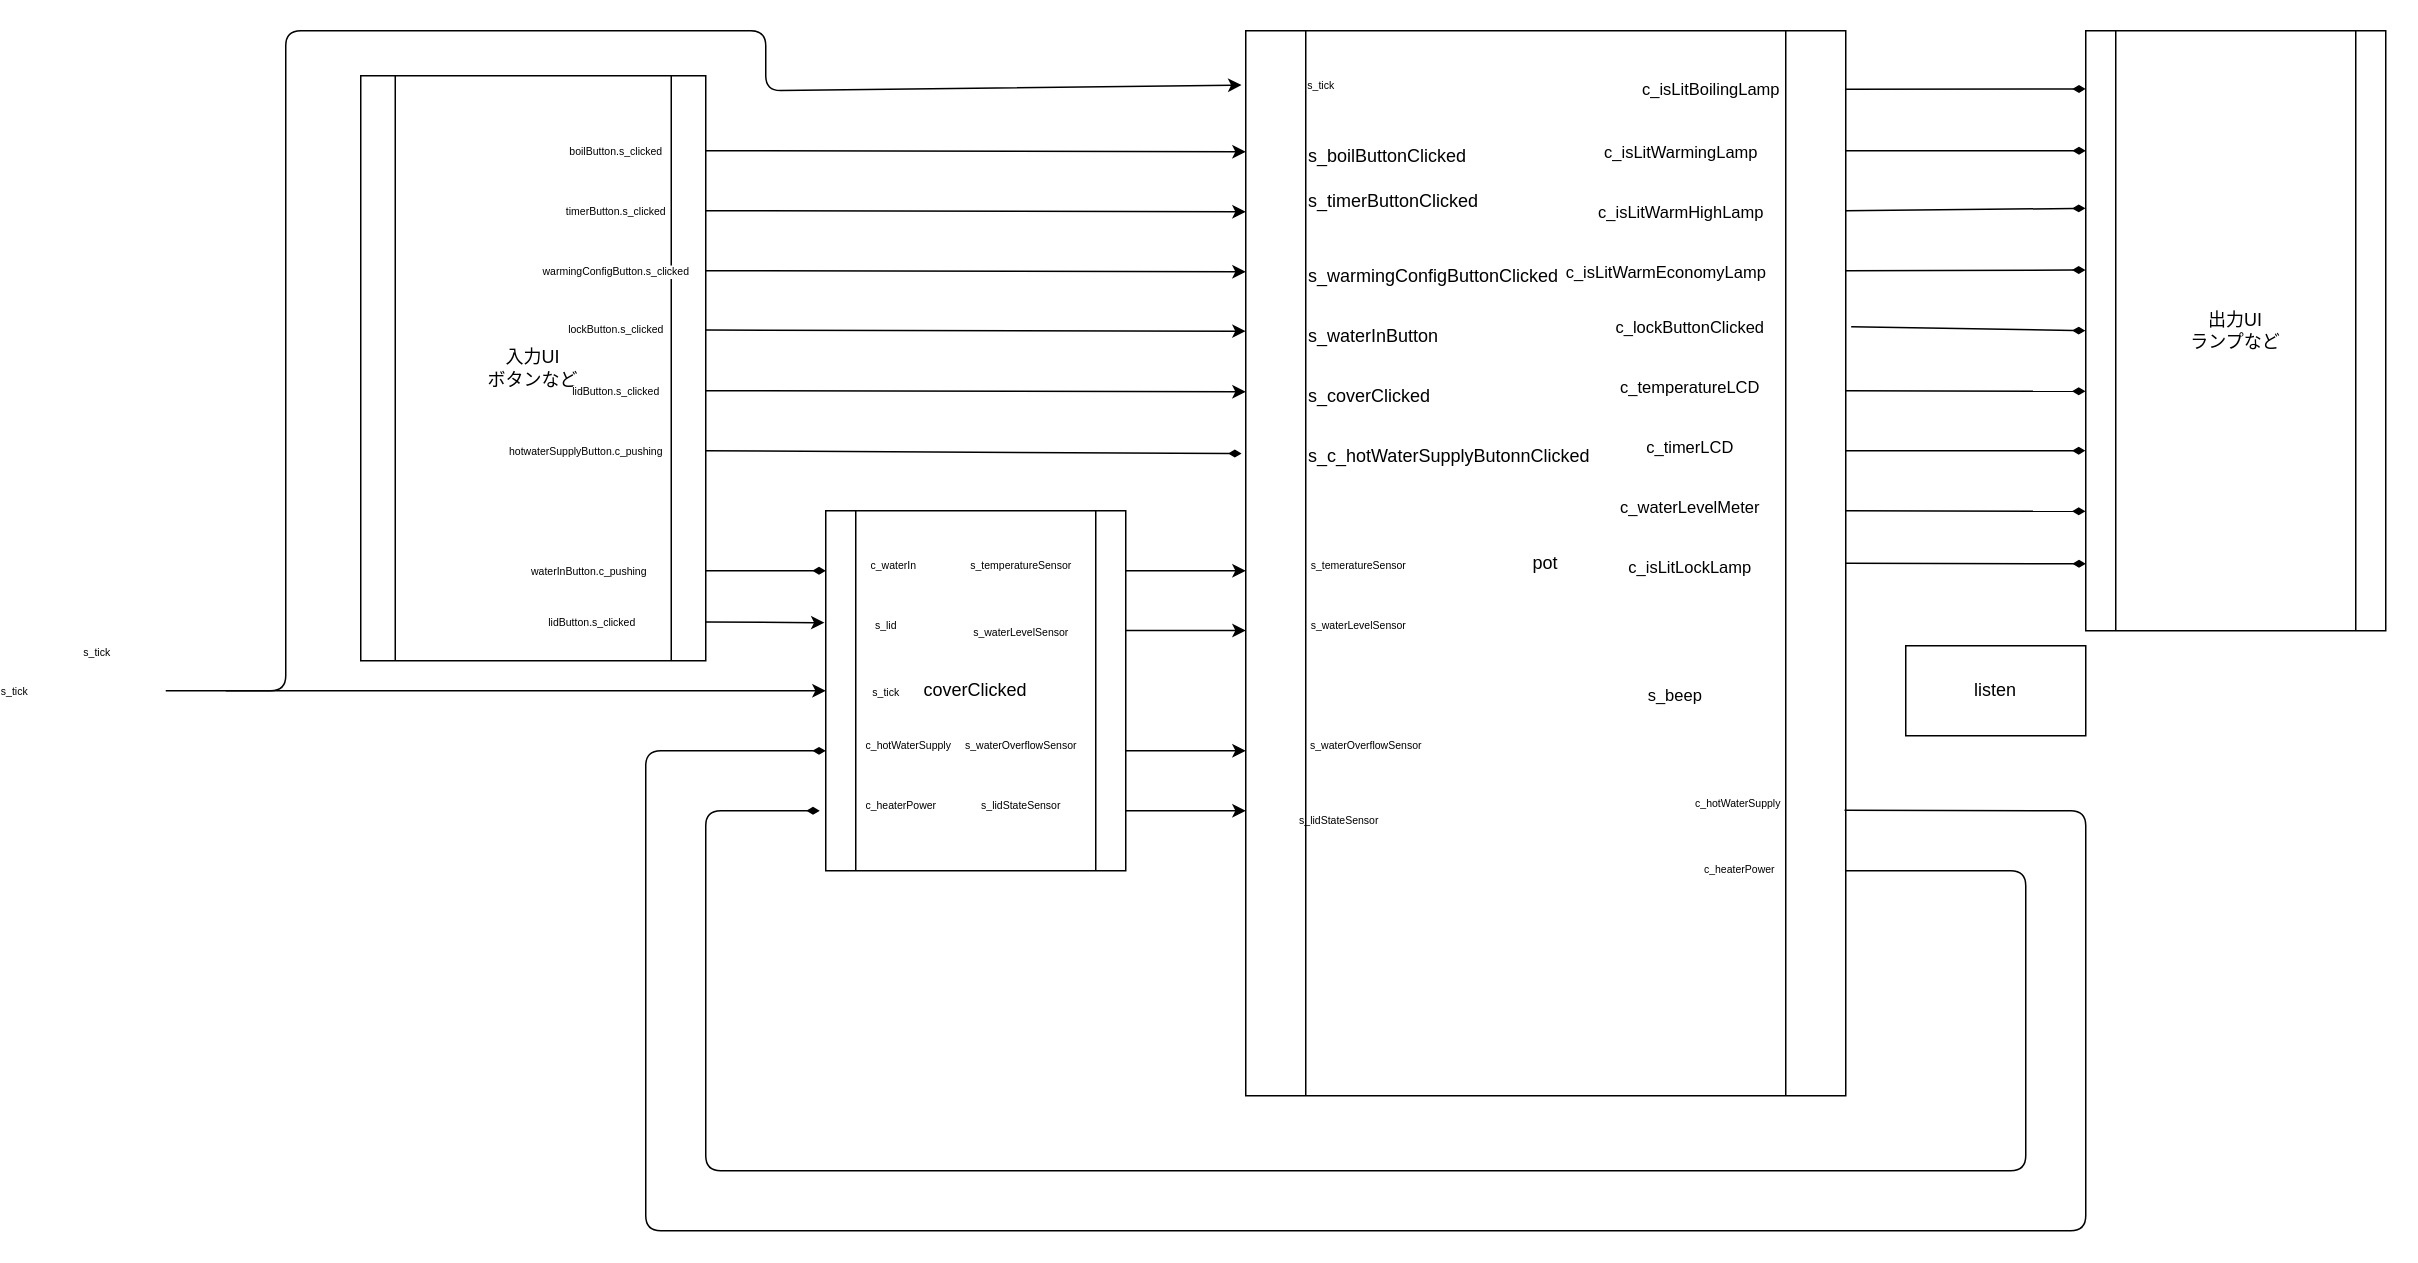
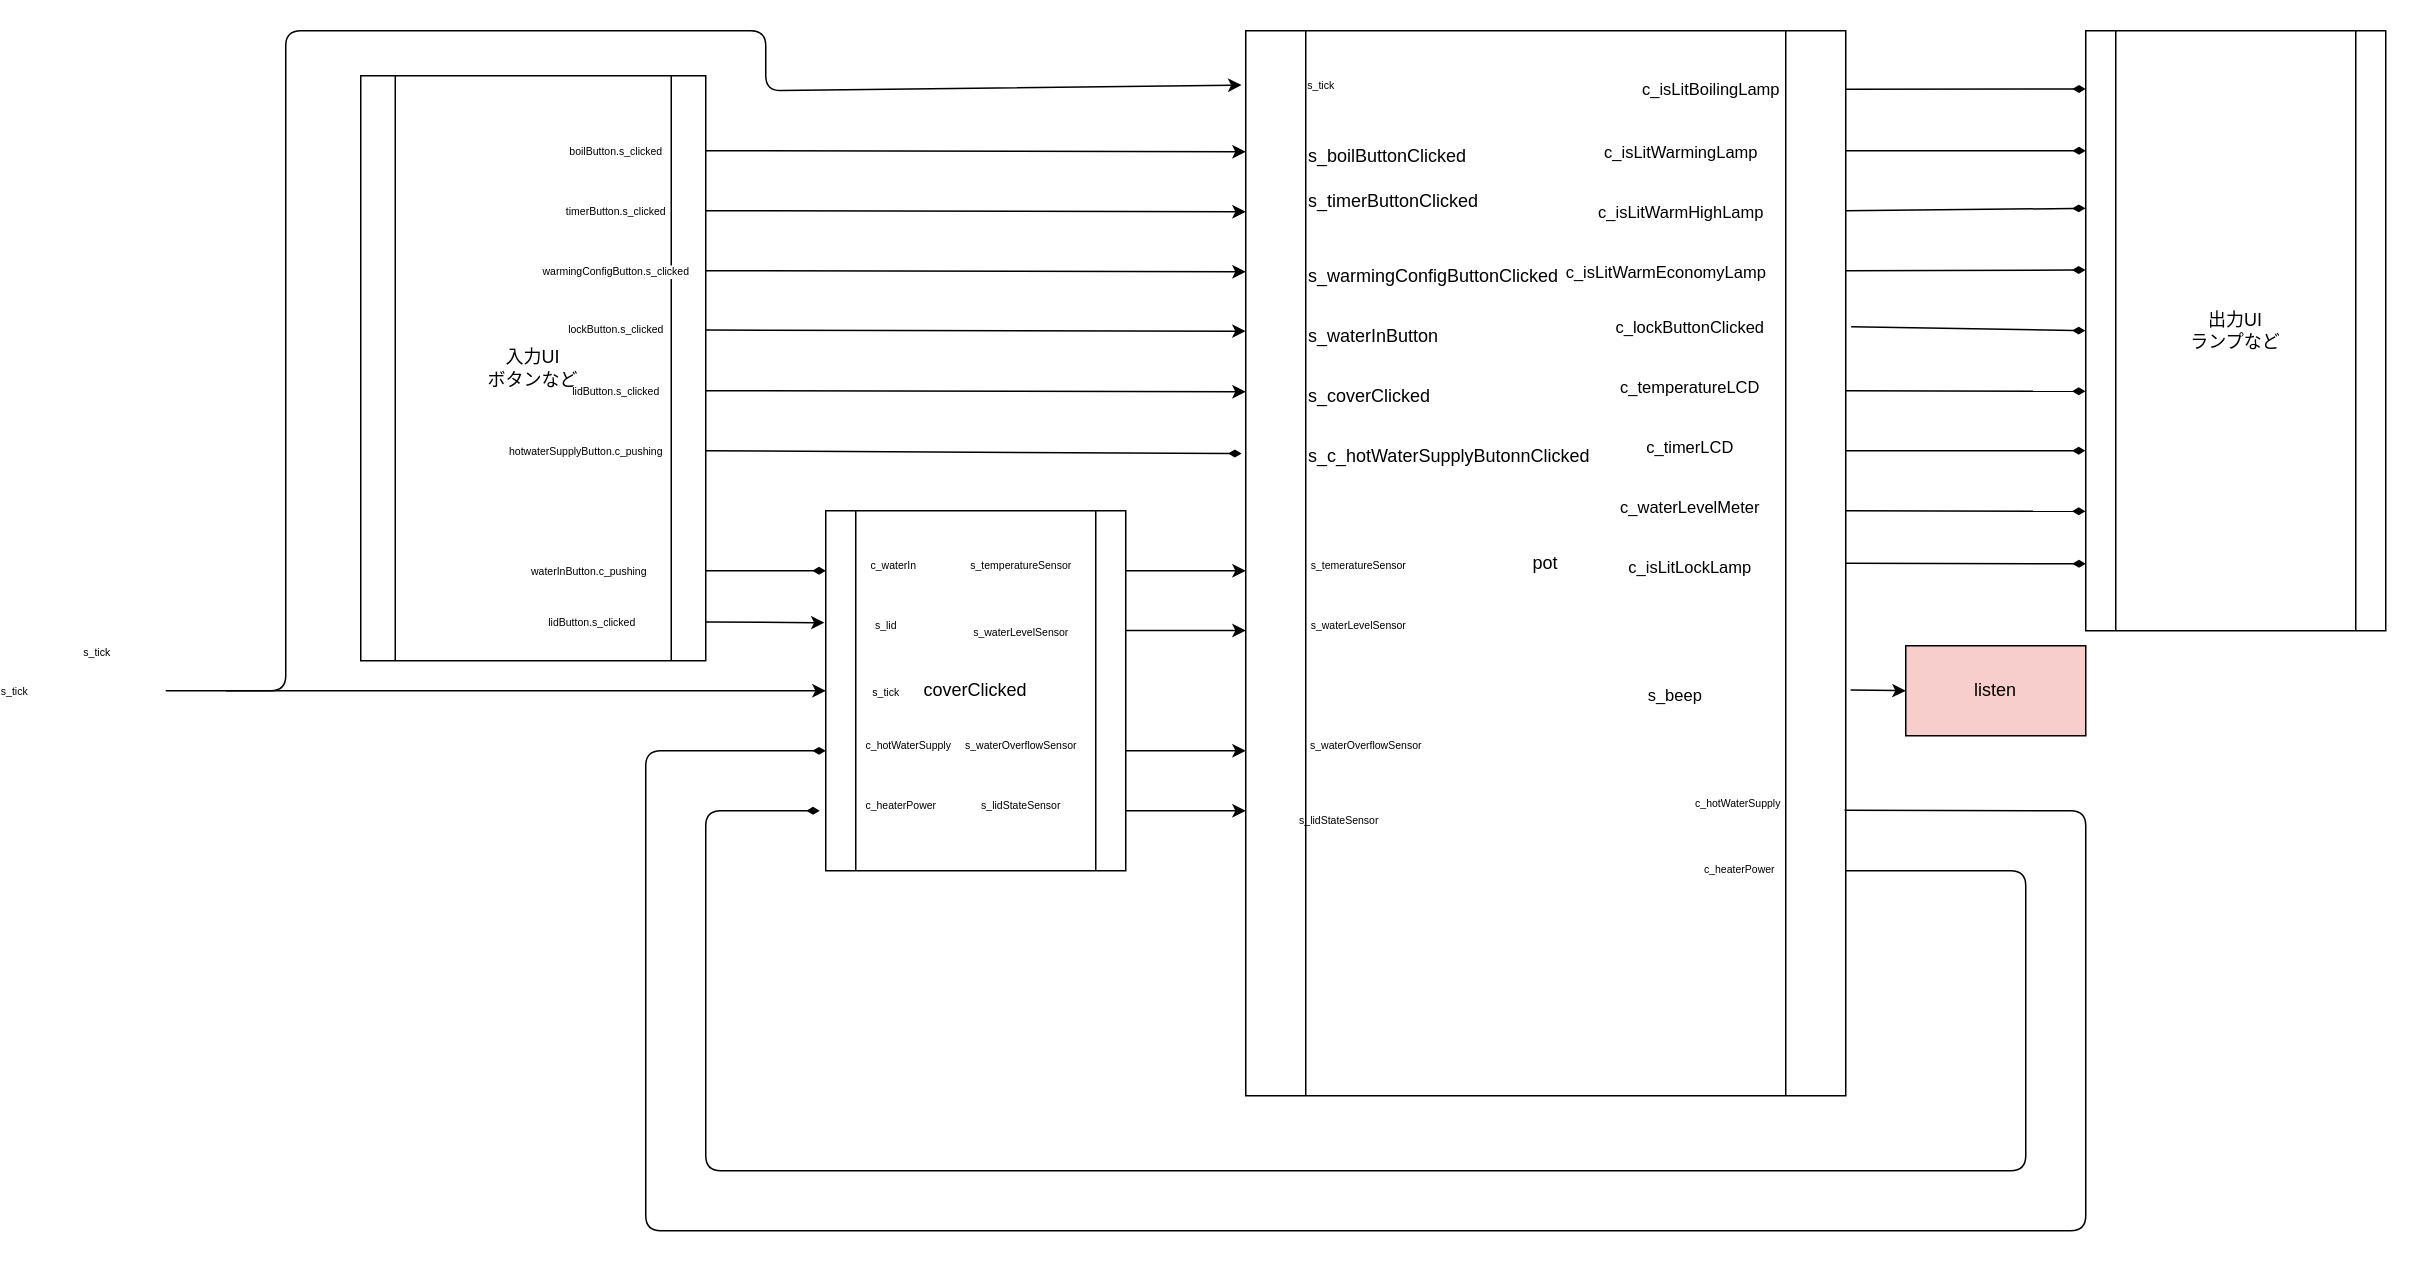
none -> (1873, 690)
(1996, 691) -> (1996, 691)
